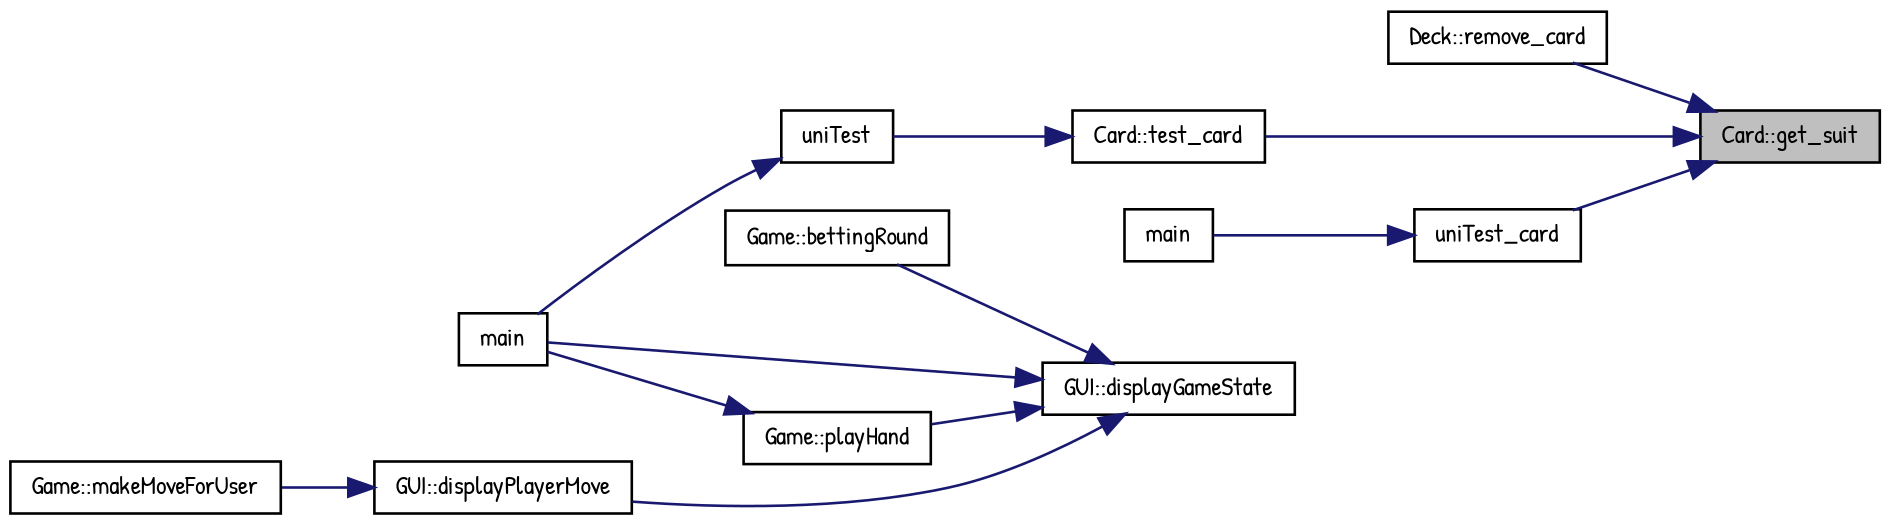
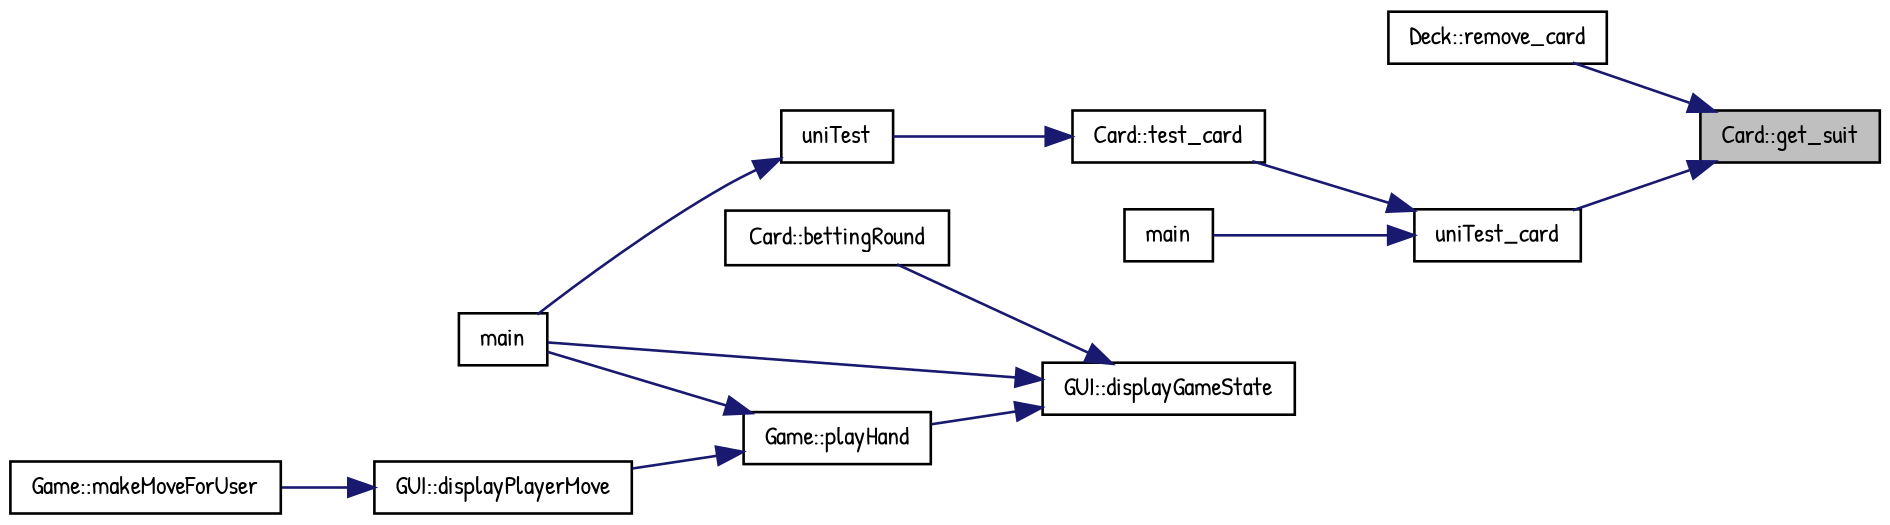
(1470, 136) -> (1321, 182)
(837, 238) -> (837, 238)
(874, 499) -> (674, 462)
